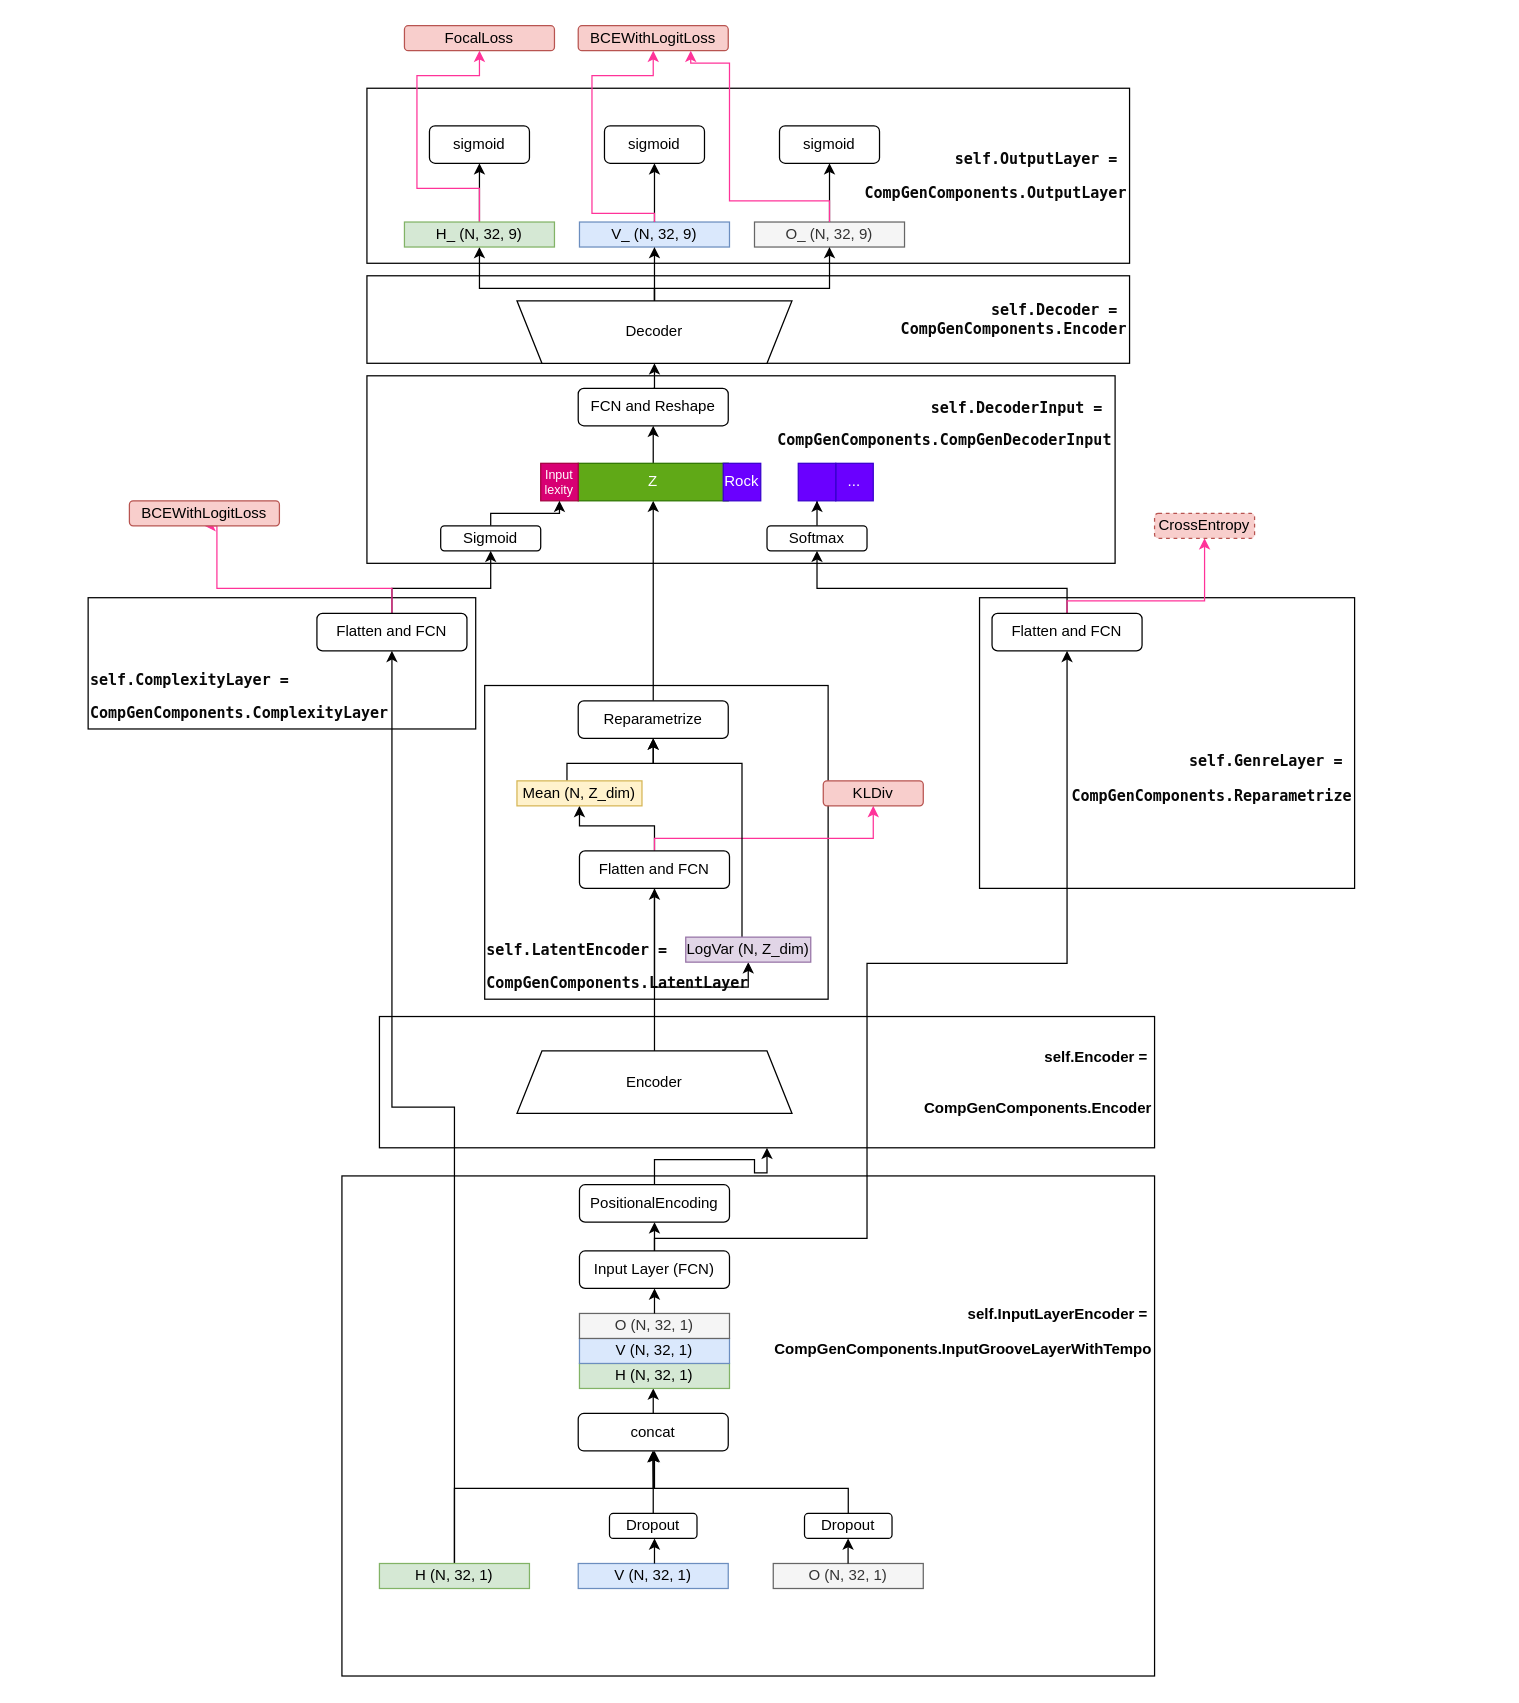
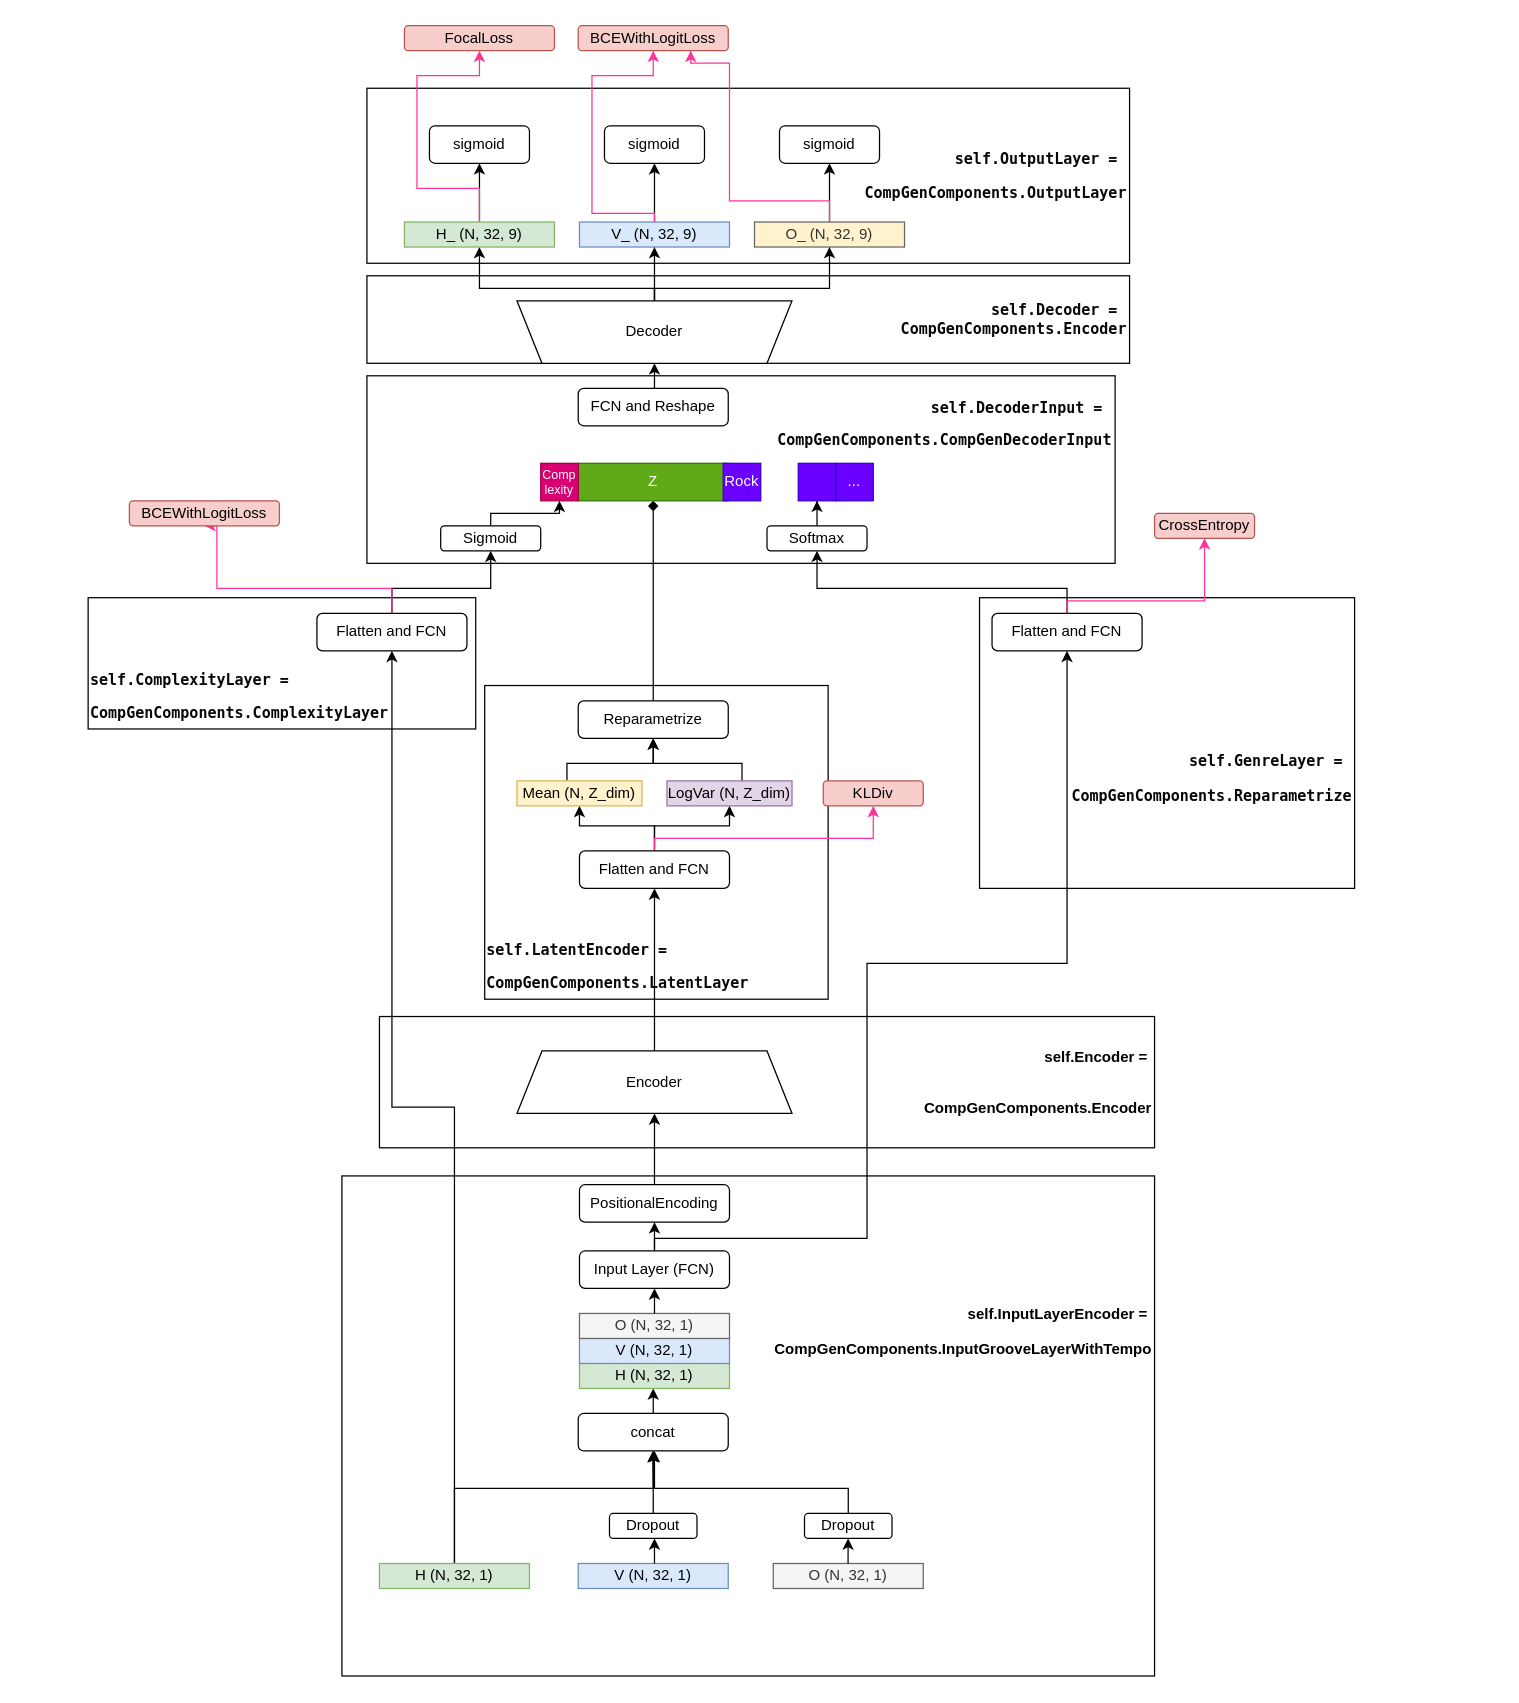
(829, 234) -> (829, 234)
(653, 440) -> none
(559, 482) -> (559, 482)
(653, 511) -> (653, 511)
(1204, 526) -> (1204, 526)
(748, 949) -> (729, 793)
(724, 1159) -> (654, 1141)
